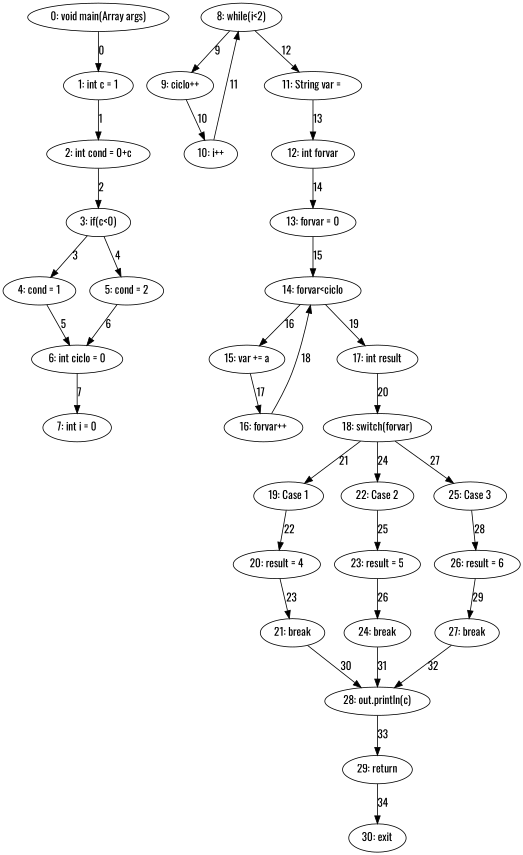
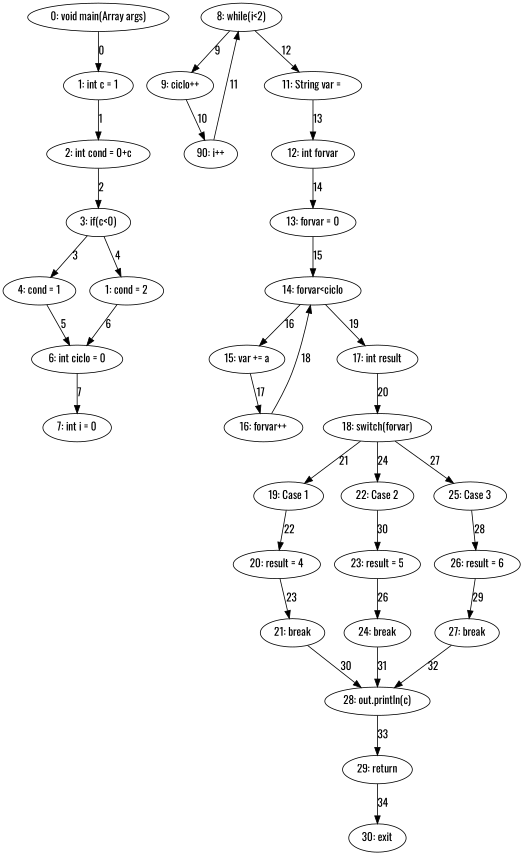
(211, 154) -> (211, 154)
(127, 291) -> (127, 291)
(383, 530) -> (383, 530)
